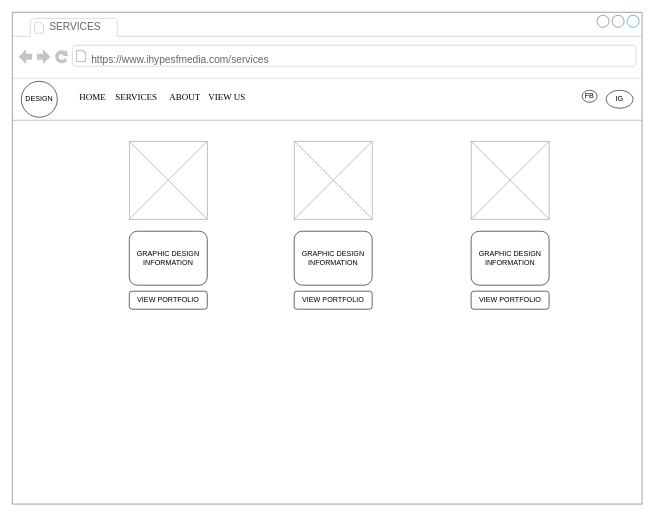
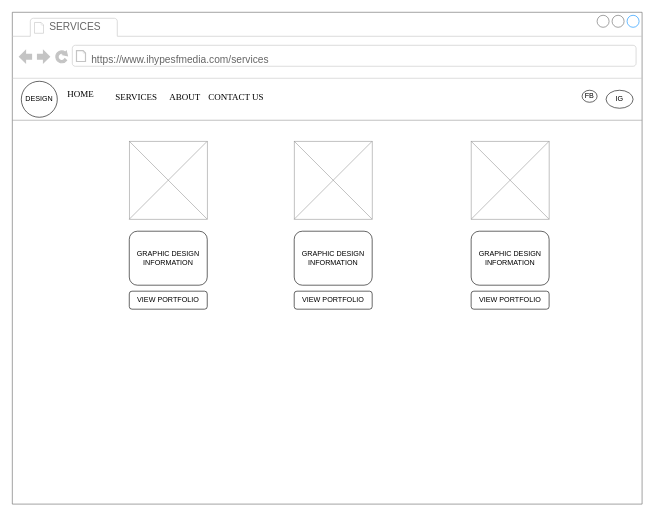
(225, 98) -> (233, 98)
(96, 99) -> (84, 96)
